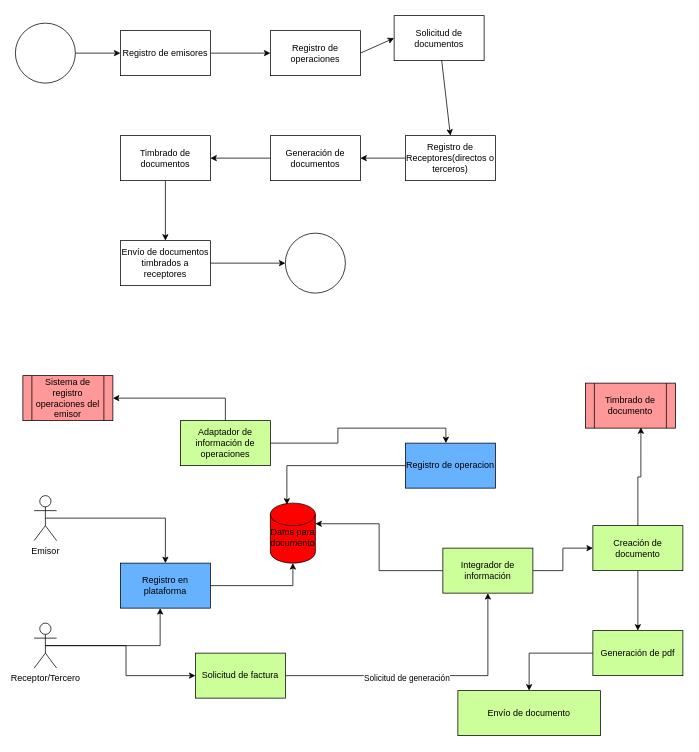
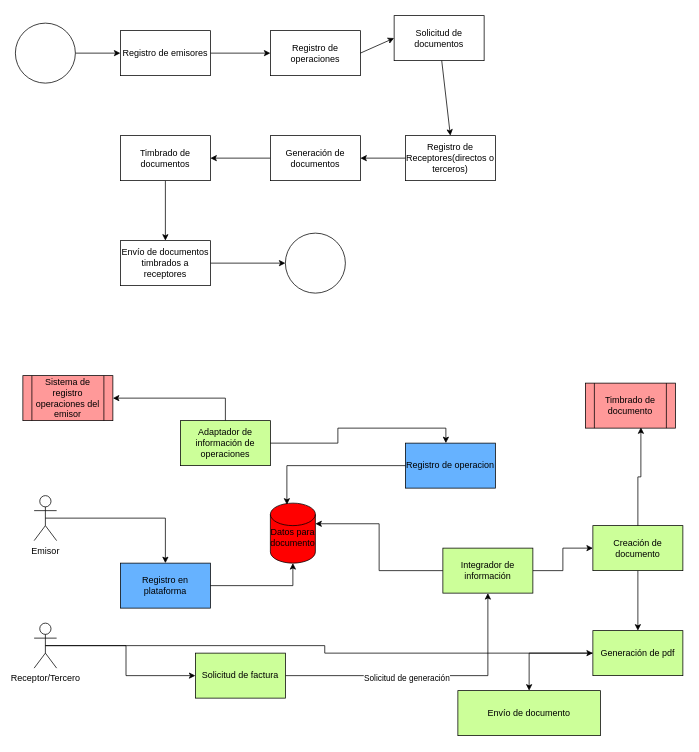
(160, 645) -> (339, 653)
